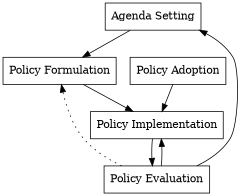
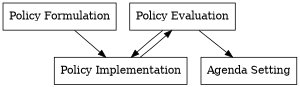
(110, 42) -> none
(178, 71) -> none
(82, 137) -> none
